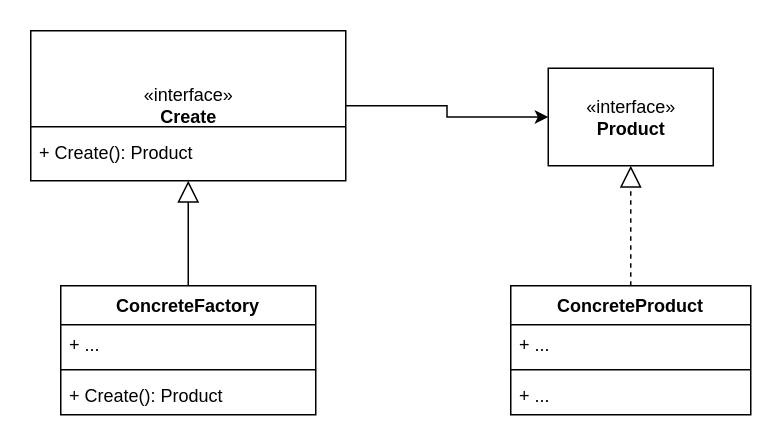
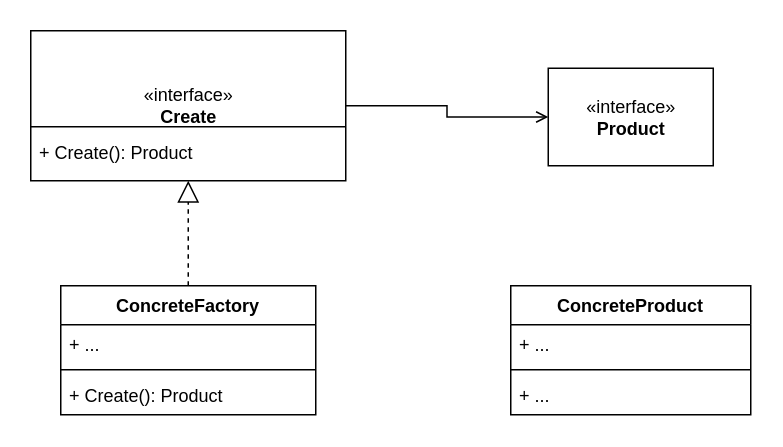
(537, 117) -> (539, 117)
(631, 236) -> none
(188, 242) -> (188, 242)
